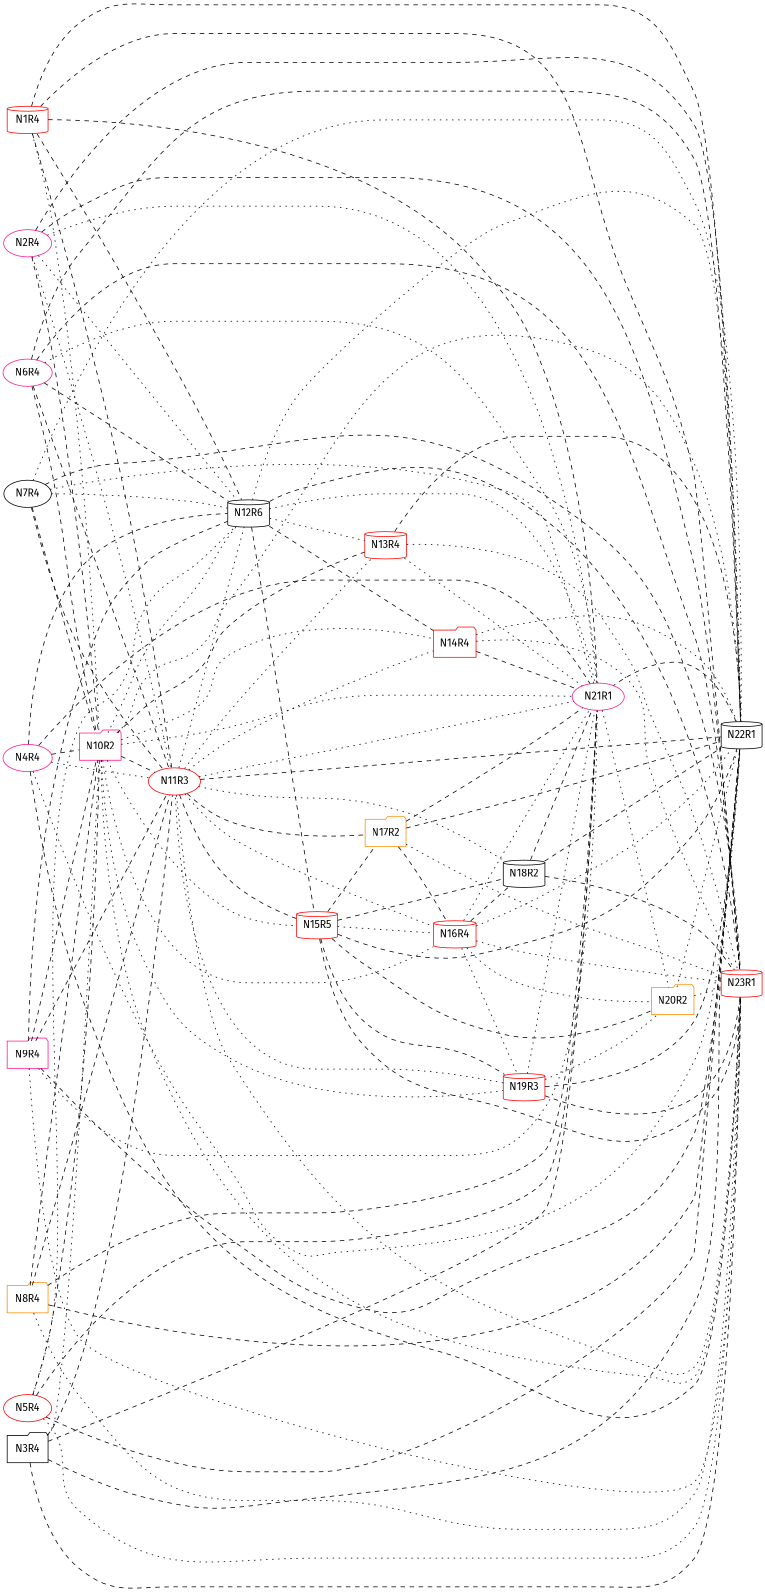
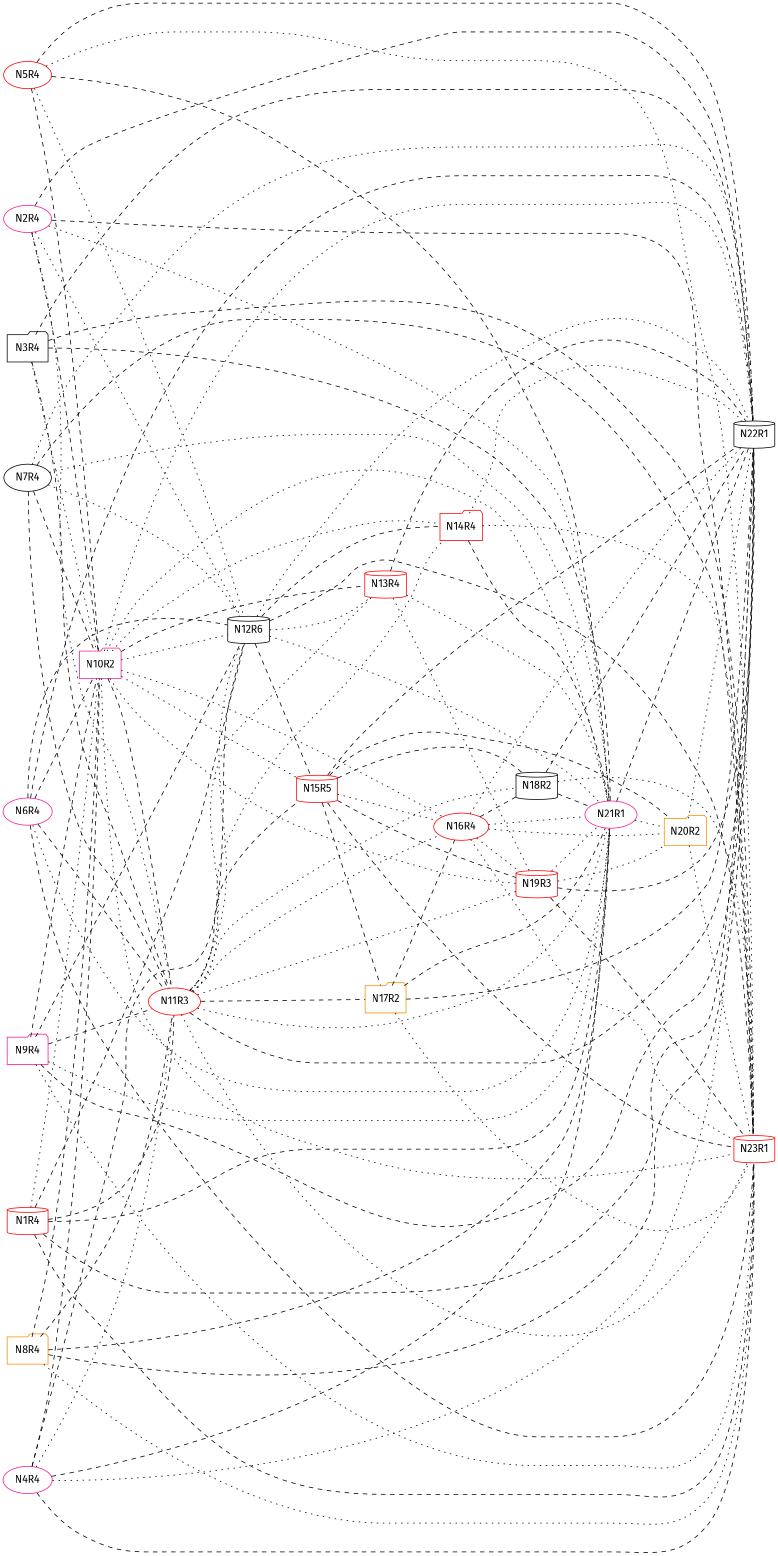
(641, 688) -> (458, 728)
(655, 906) -> (713, 823)
(455, 934) -> (461, 827)
